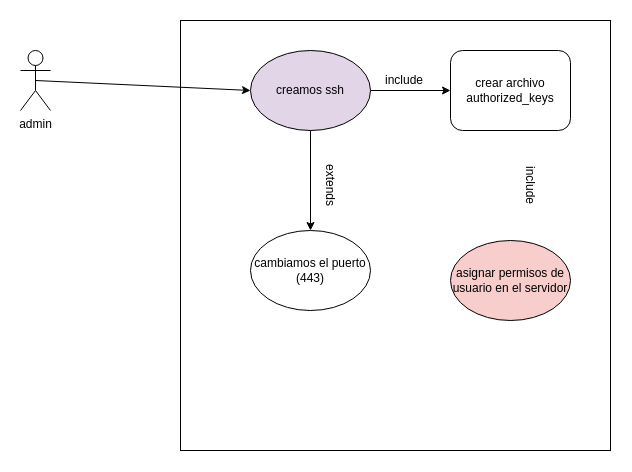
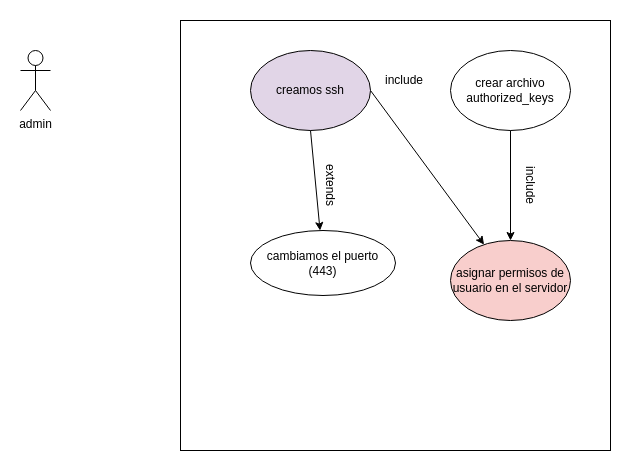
(140, 85) -> none
(407, 91) -> (425, 165)
(511, 91) -> (511, 91)
none -> (511, 182)
(311, 271) -> (323, 263)
